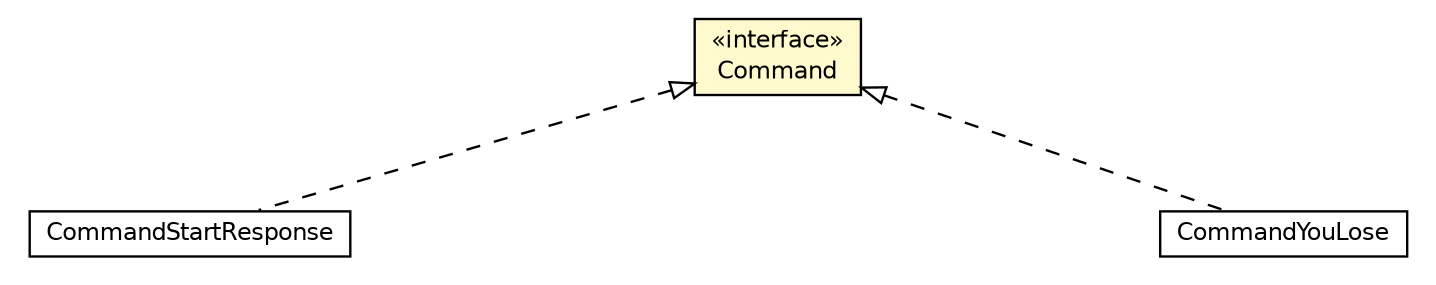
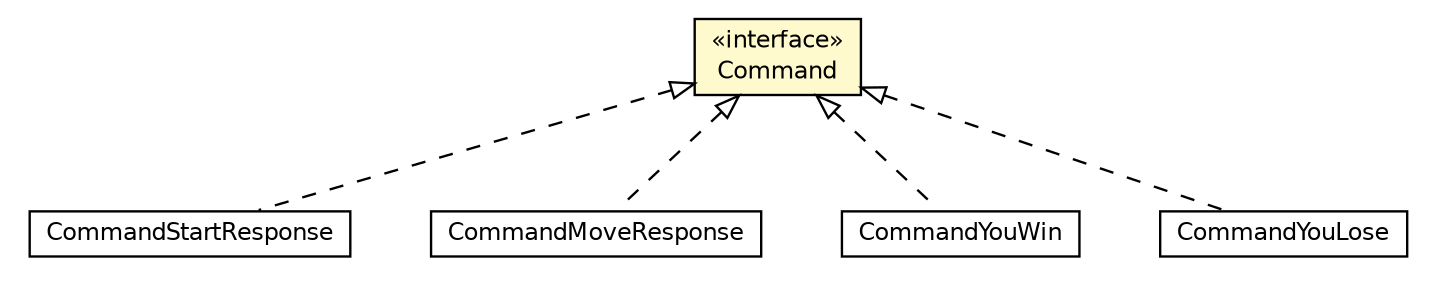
none -> (595, 233)
none -> (961, 233)
